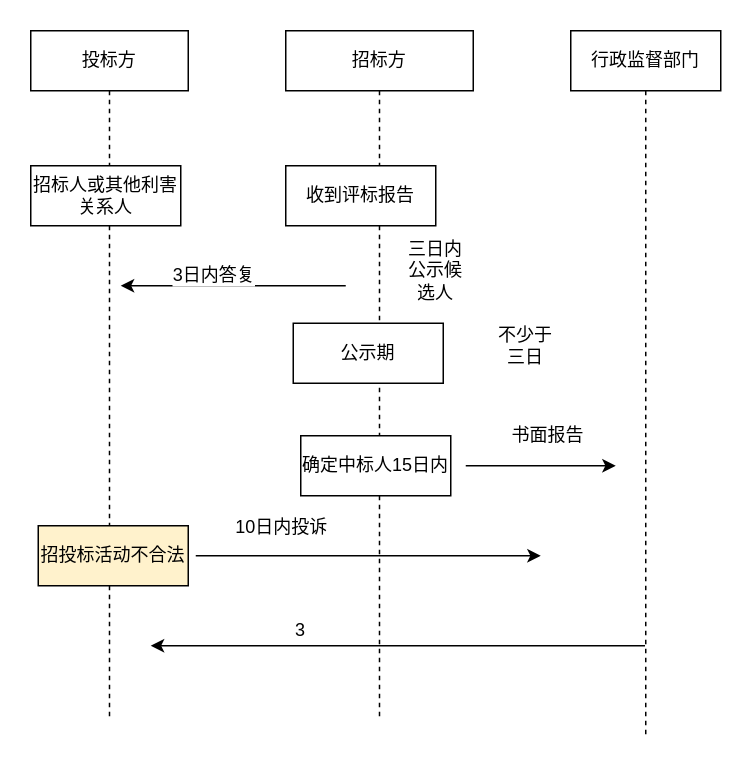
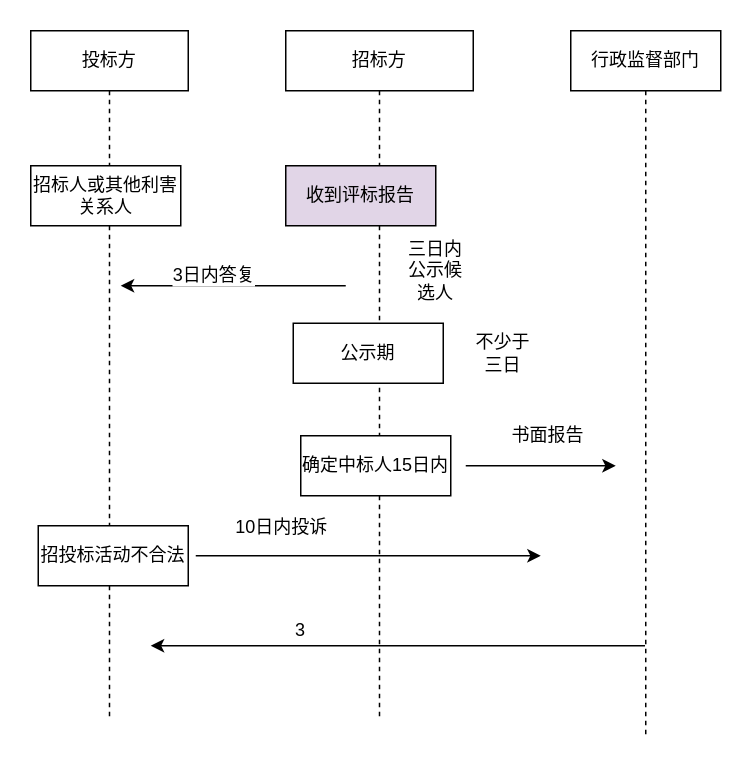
(361, 196) -> (361, 196)
(526, 346) -> (503, 353)
(113, 556) -> (113, 556)
